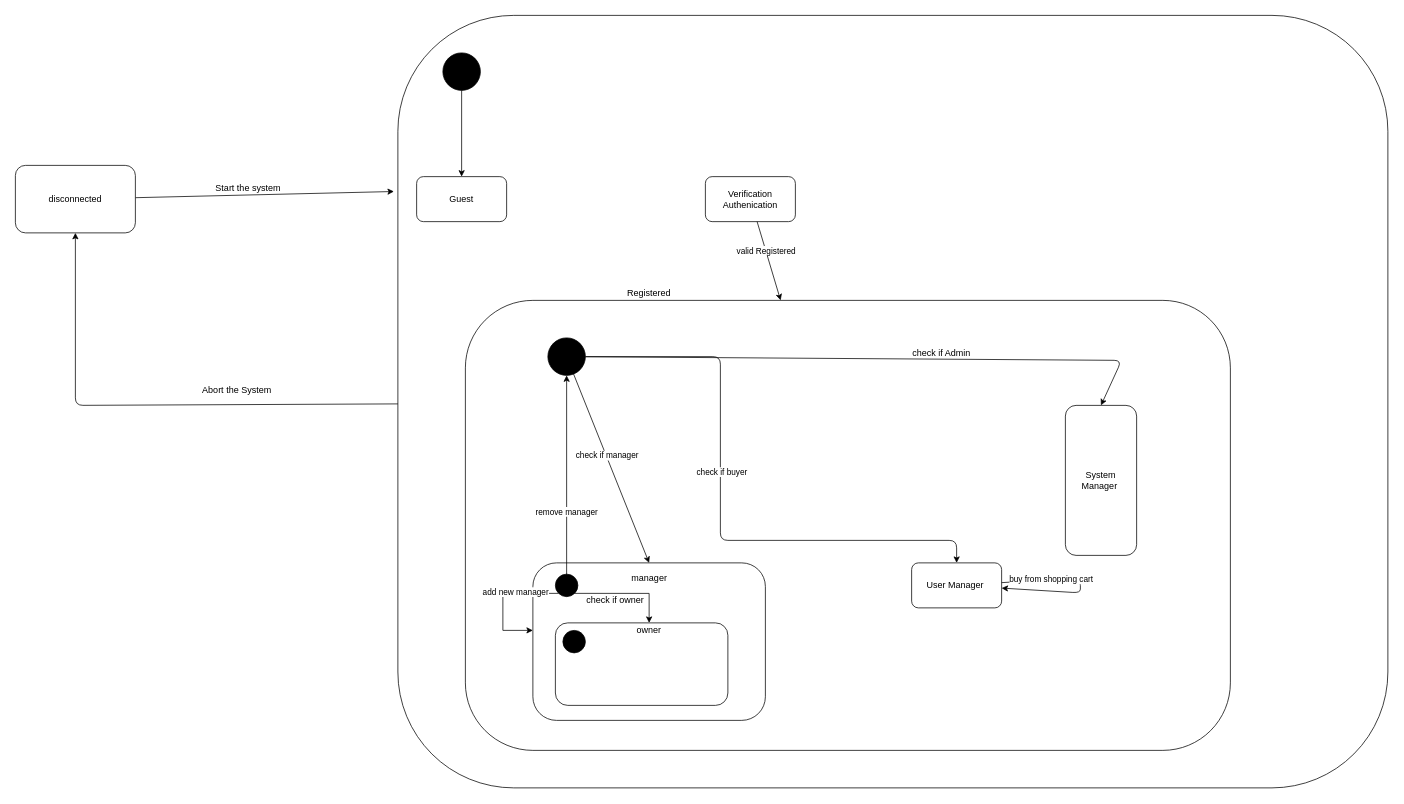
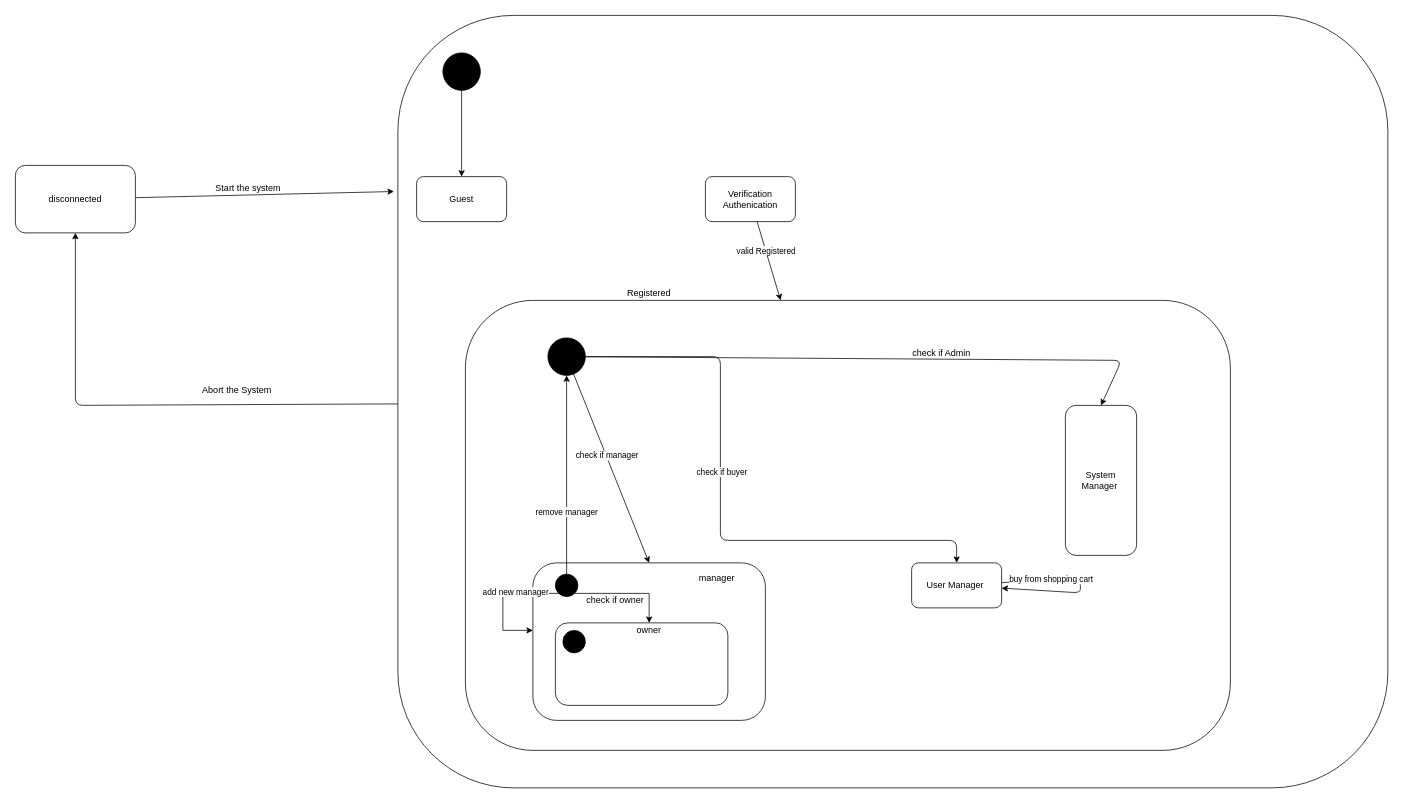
(649, 578) -> (717, 578)
